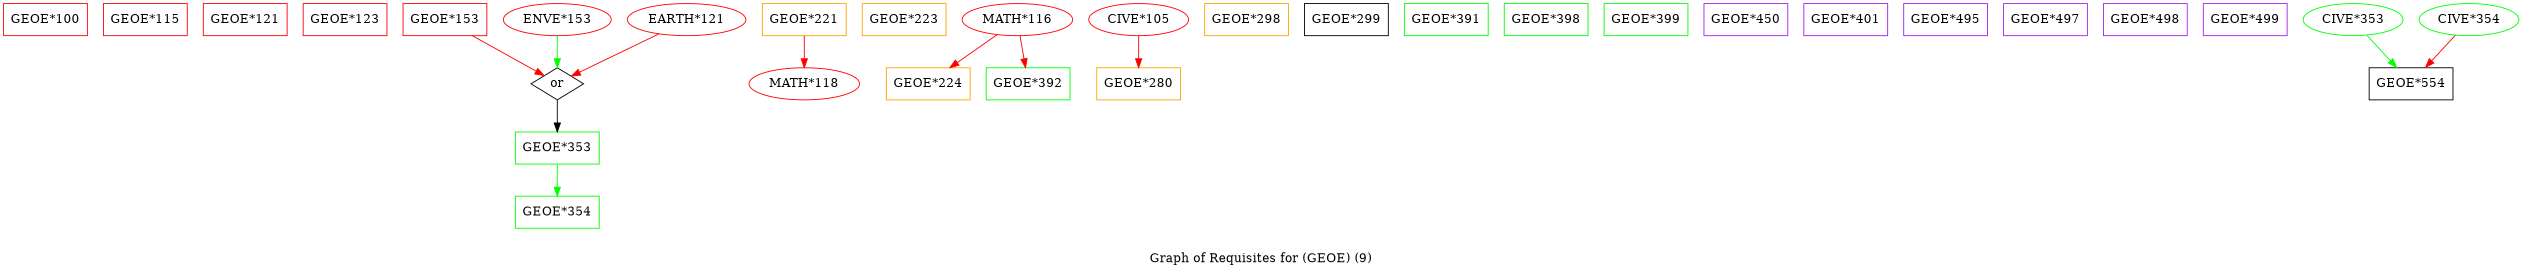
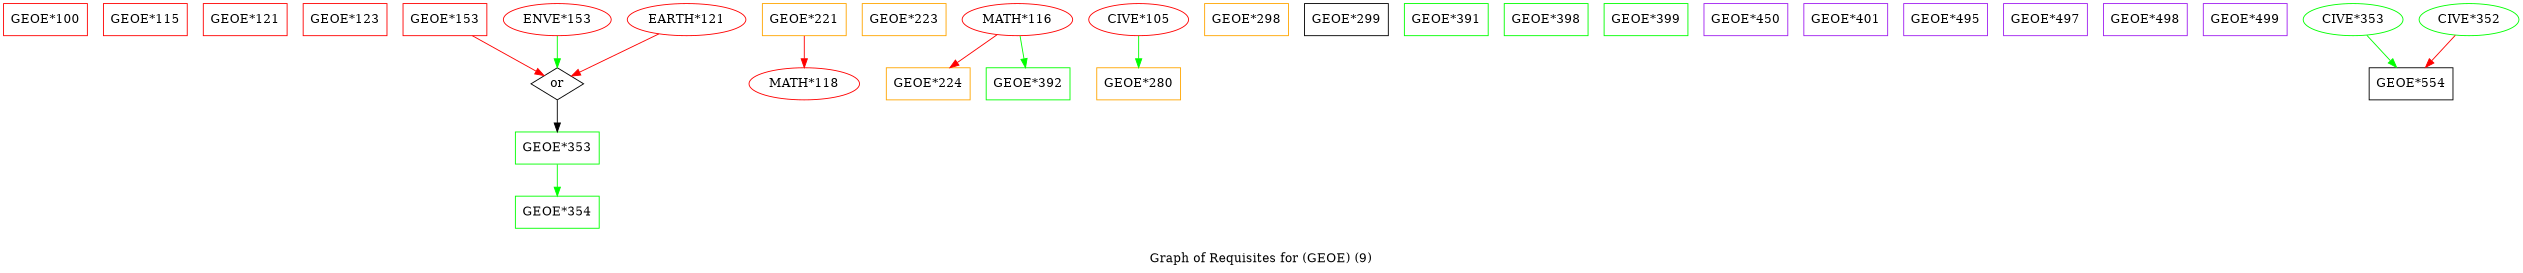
(2469, 20) -> (2469, 20)
(1022, 47) -> (1022, 47)
(1139, 47) -> (1139, 47)
